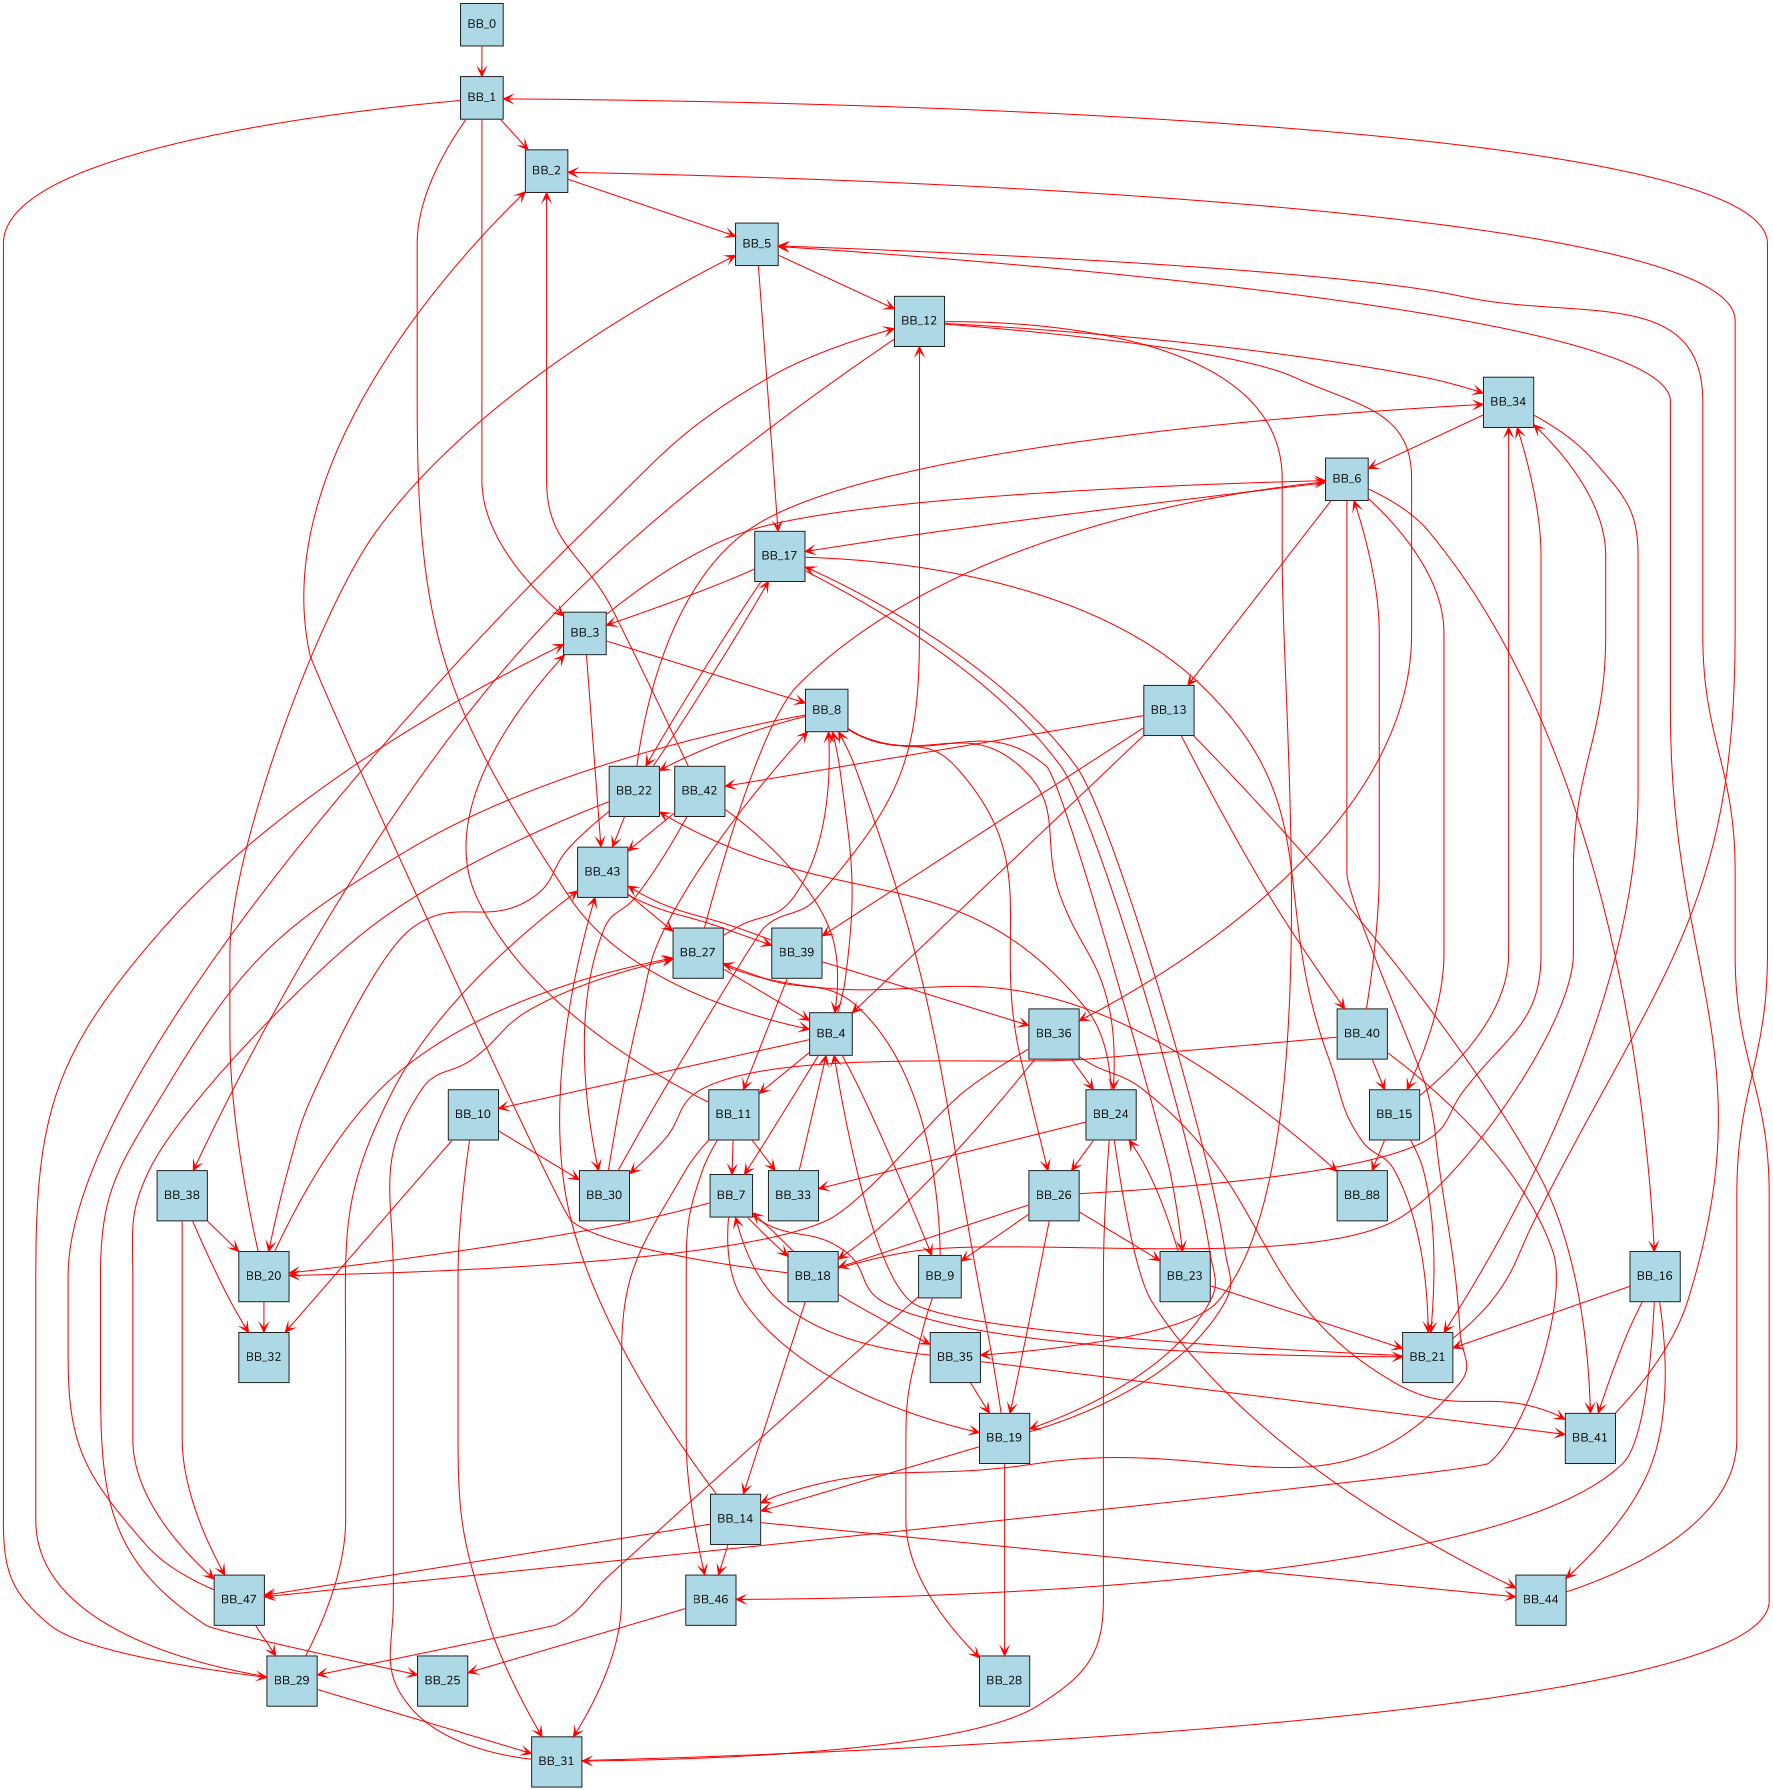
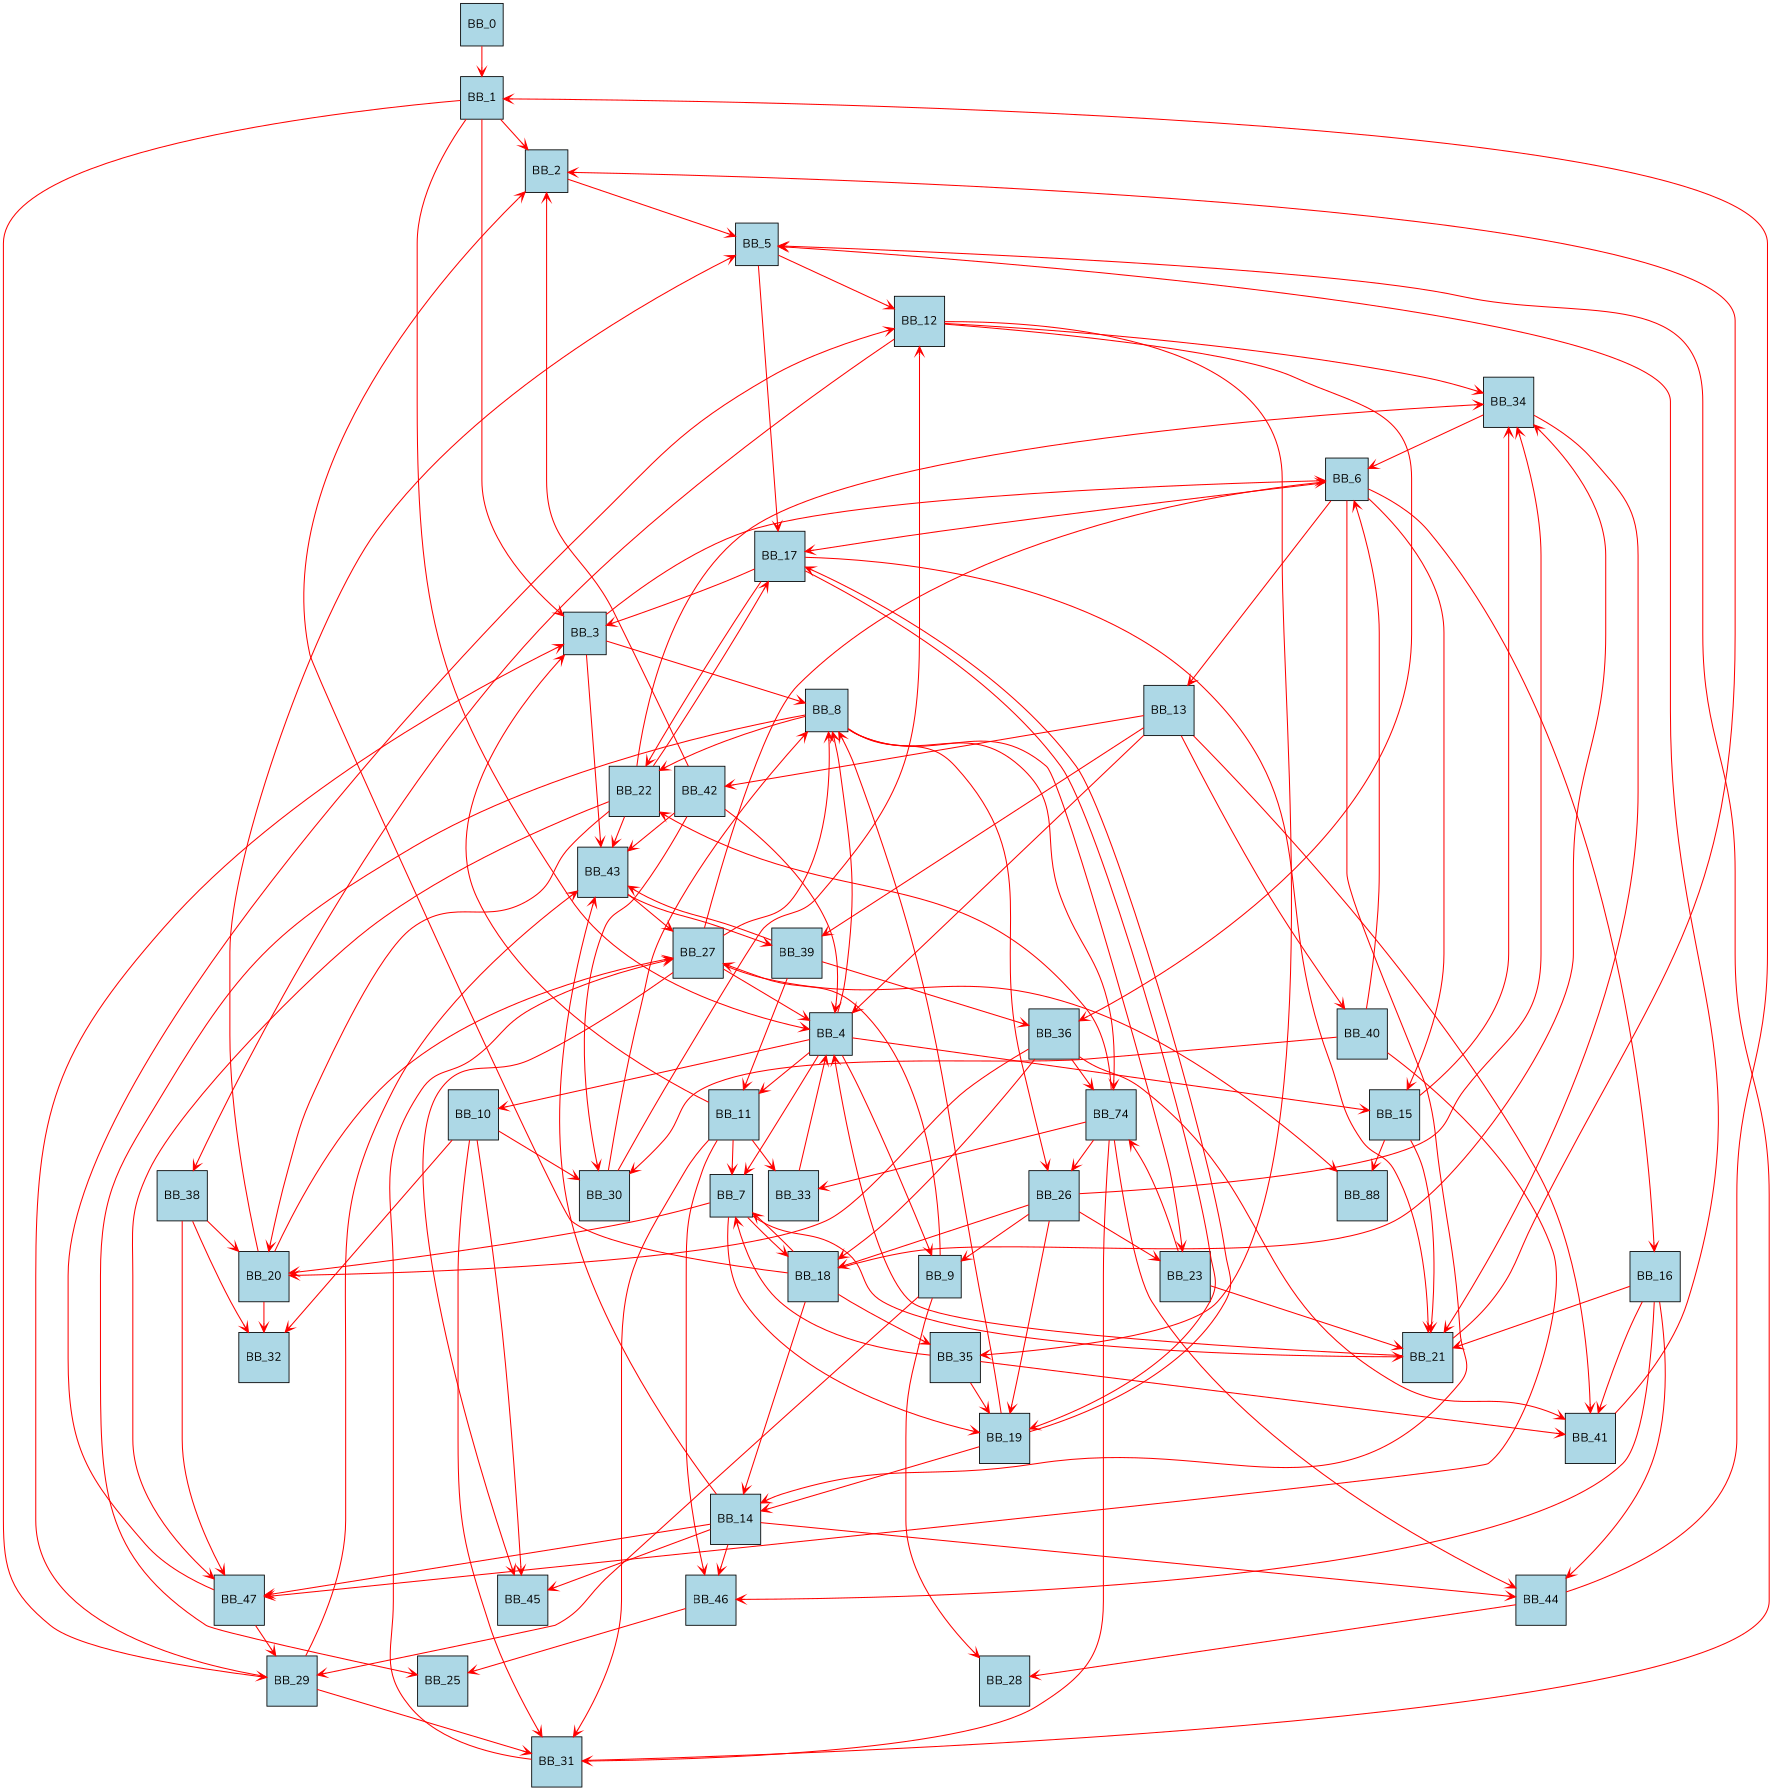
(1377, 1070) -> (1094, 1072)
(1111, 1115) -> (1111, 1115)
(1005, 1555) -> (1277, 1640)
none -> (523, 1600)
